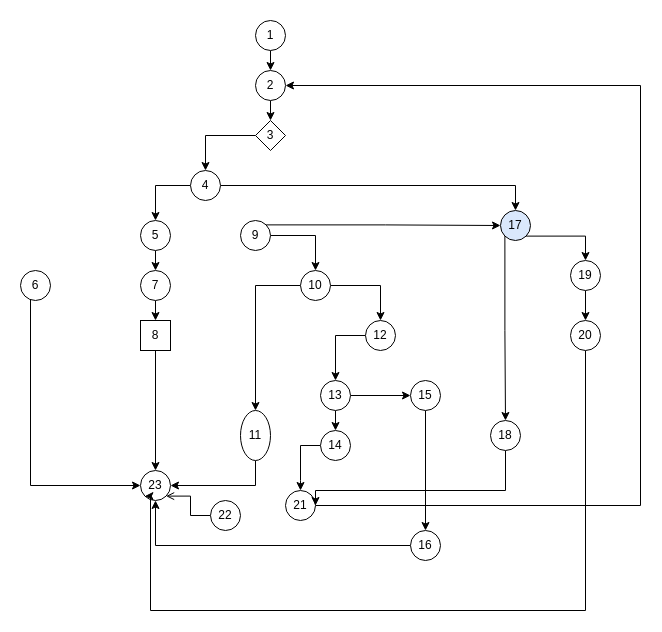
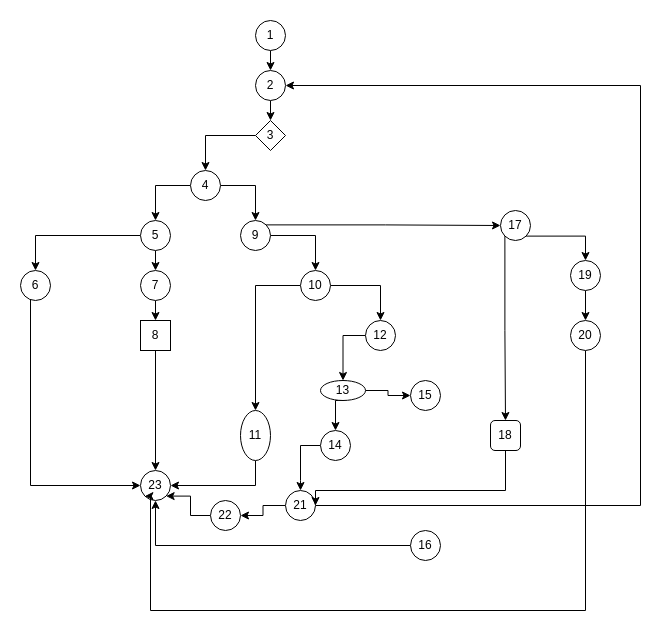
(394, 186) -> (256, 199)
(516, 226) -> (516, 226)
none -> (75, 236)
(336, 396) -> (343, 391)
(506, 436) -> (506, 436)
(426, 467) -> none
(172, 496) -> (174, 496)
none -> (263, 508)
